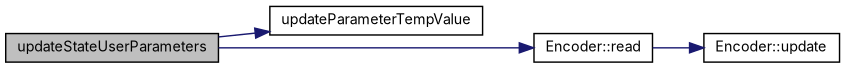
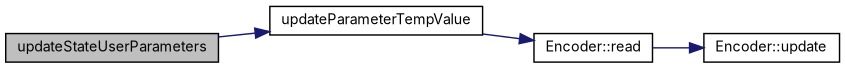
(369, 48) -> (501, 36)
